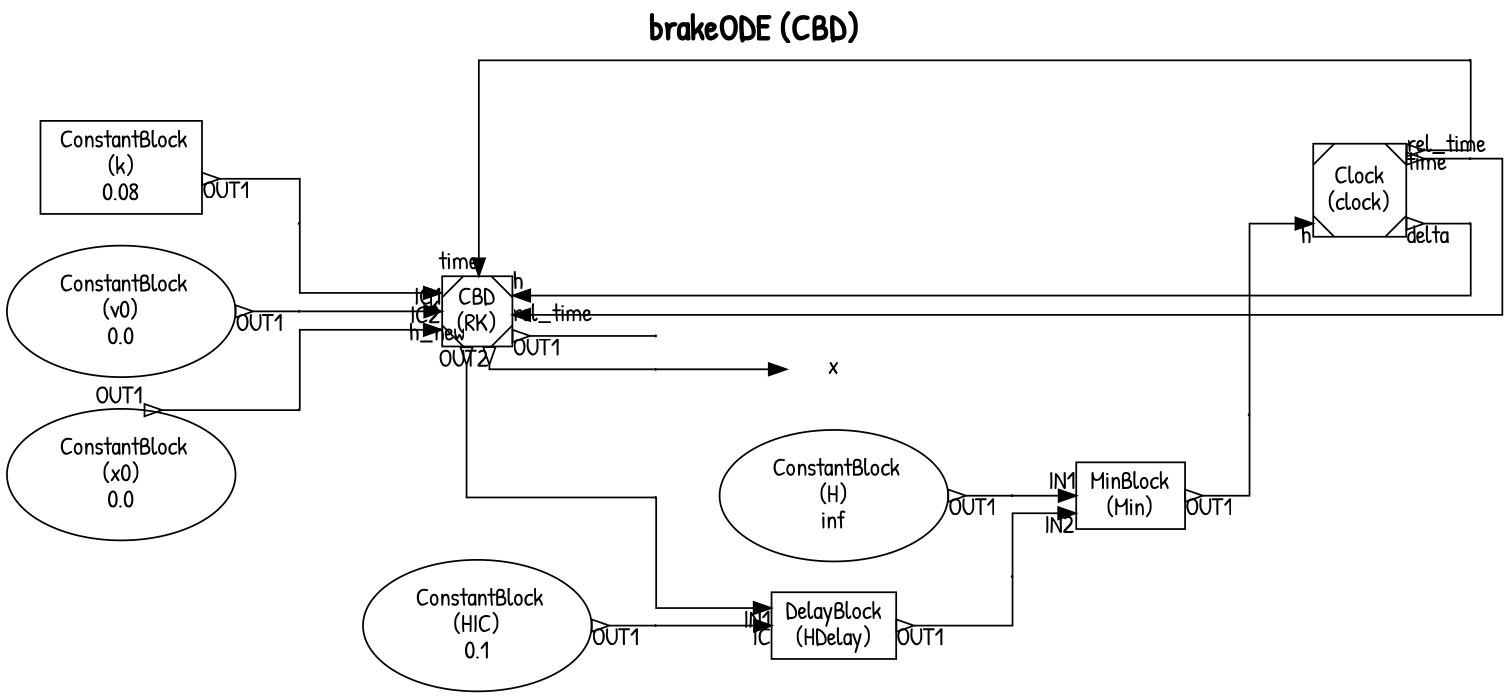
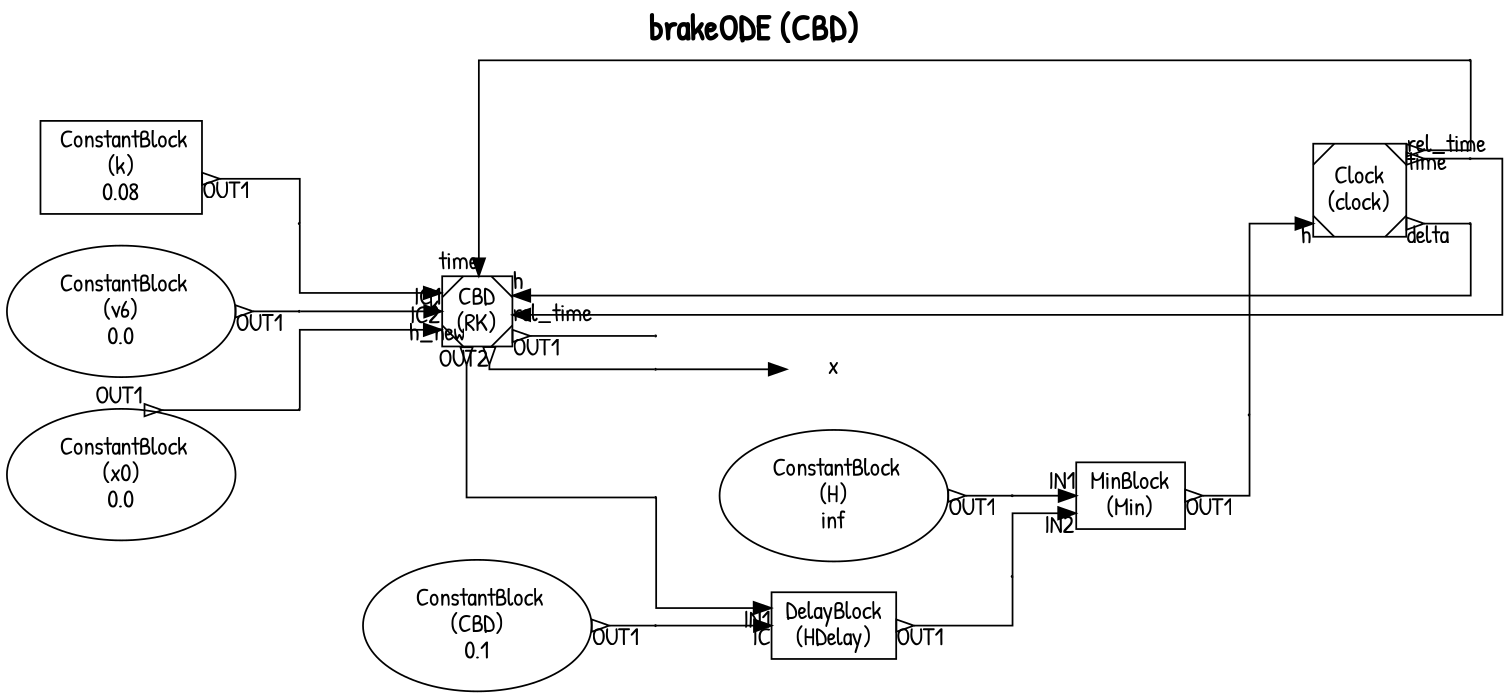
(121, 311) -> (121, 311)
(477, 626) -> (477, 626)
